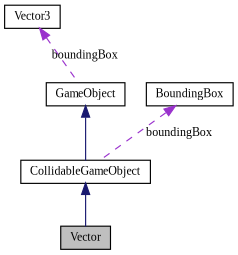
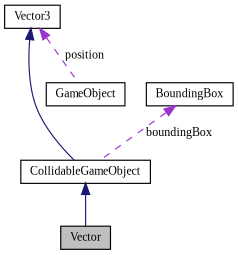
(84, 56) -> (84, 56)
(86, 139) -> (36, 106)
